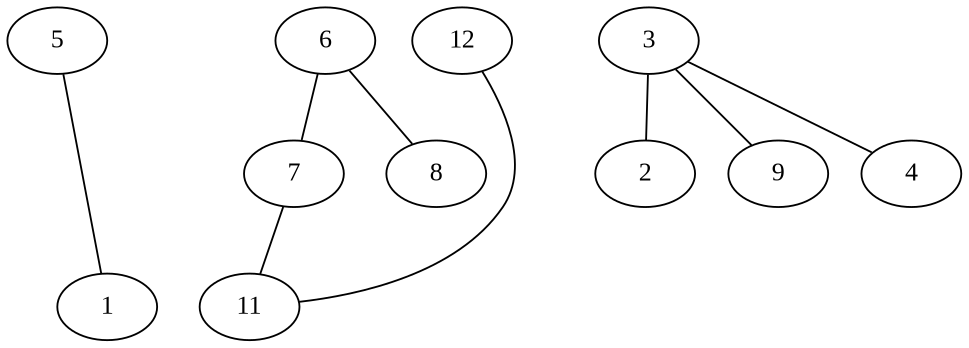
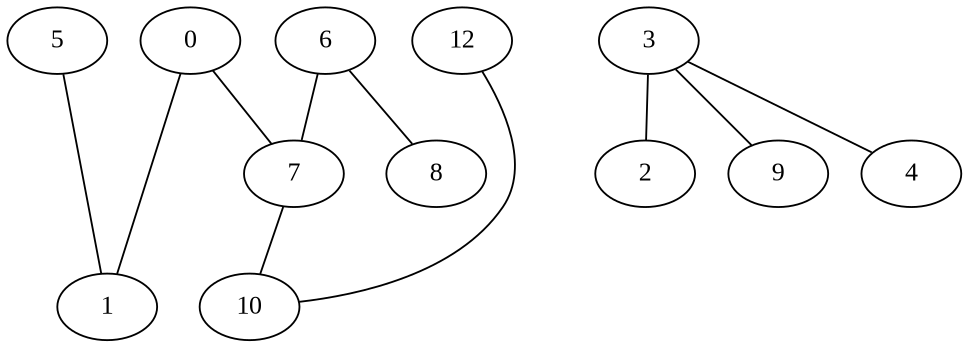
none -> (190, 41)
(250, 307) -> (250, 307)
